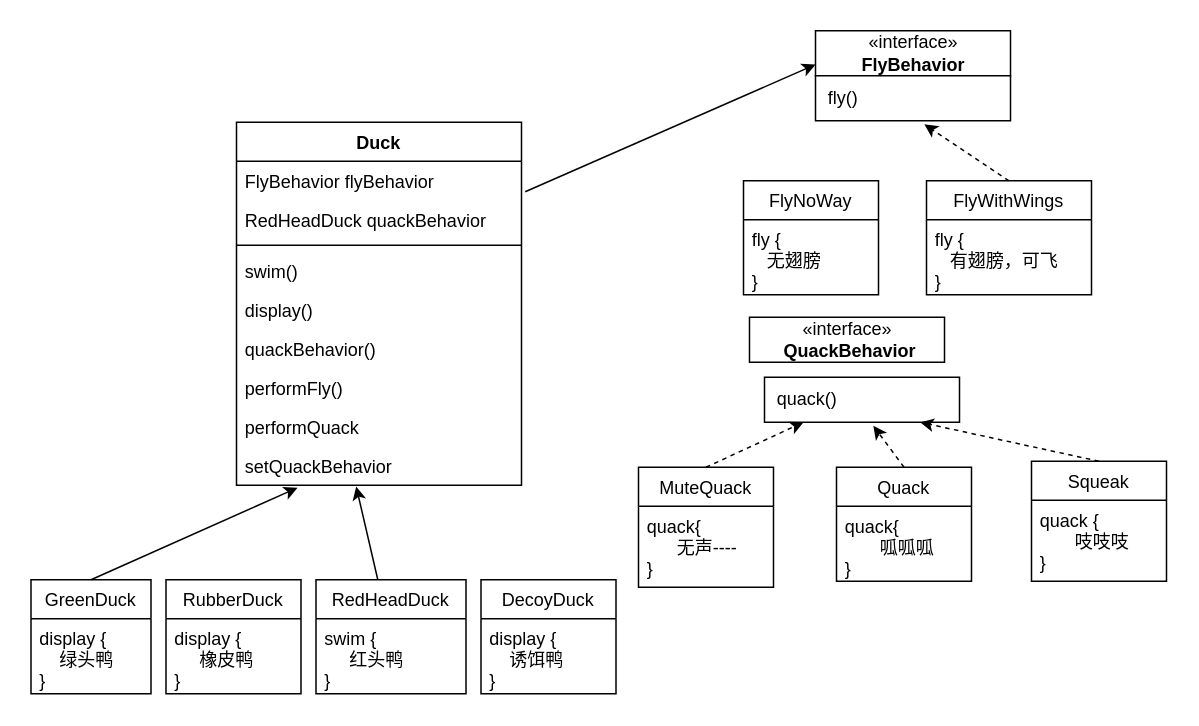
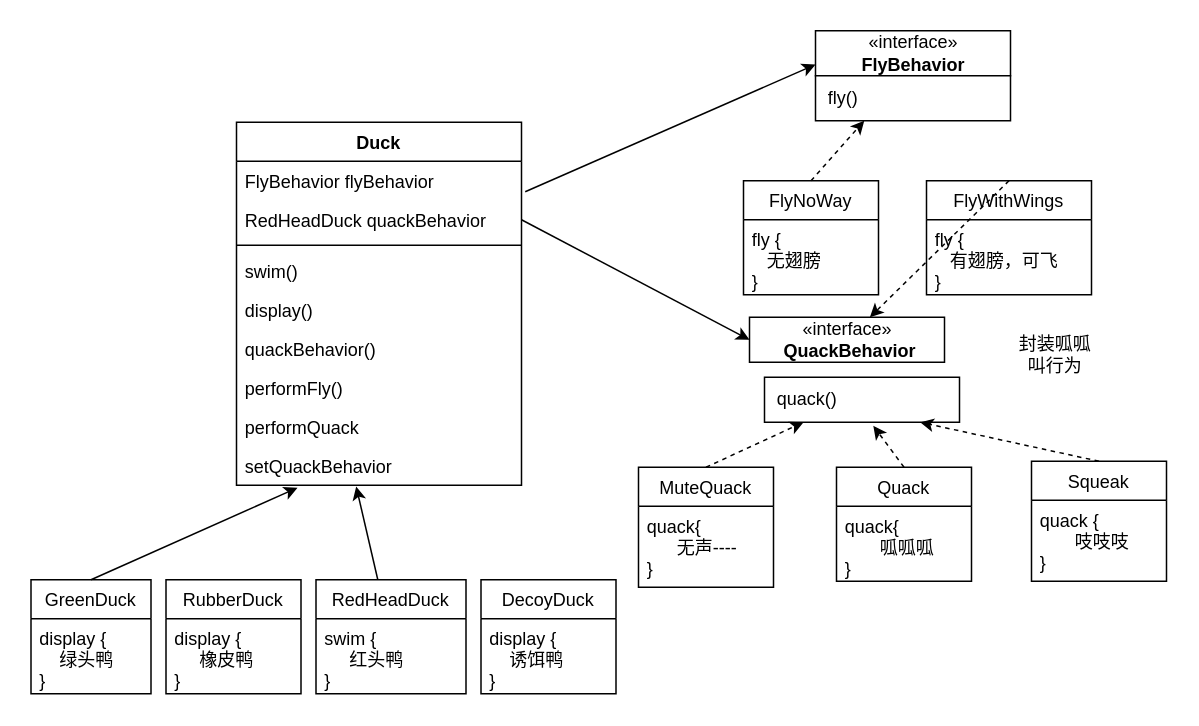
none -> (835, 154)
(969, 154) -> (942, 247)
none -> (632, 278)
none -> (1055, 355)
